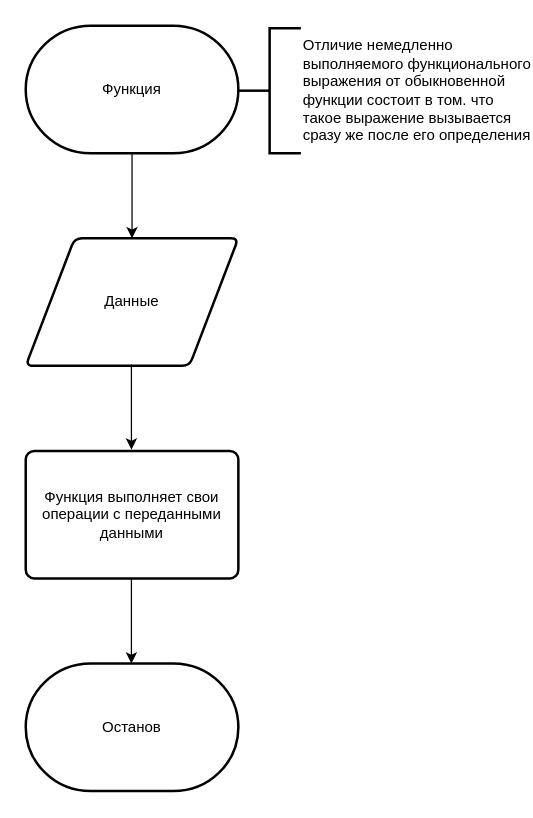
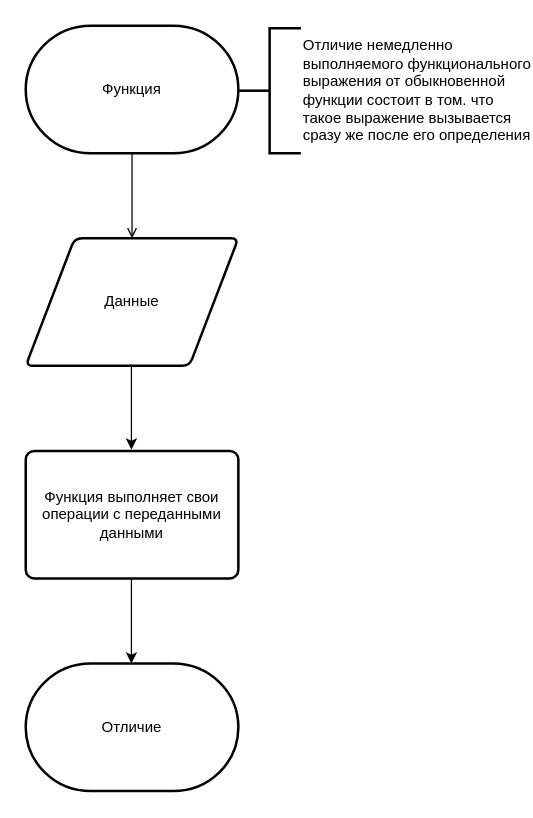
(132, 228) -> (132, 229)
(132, 727) -> (132, 727)
